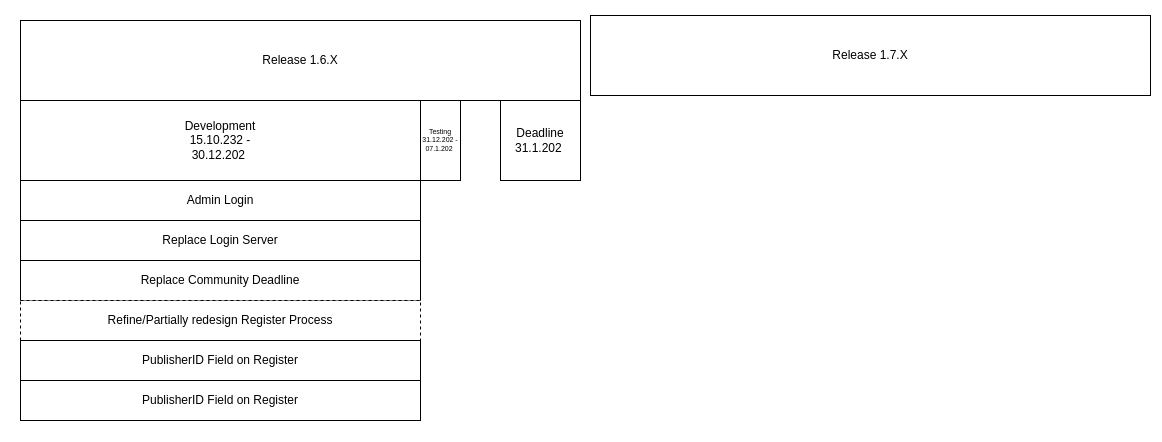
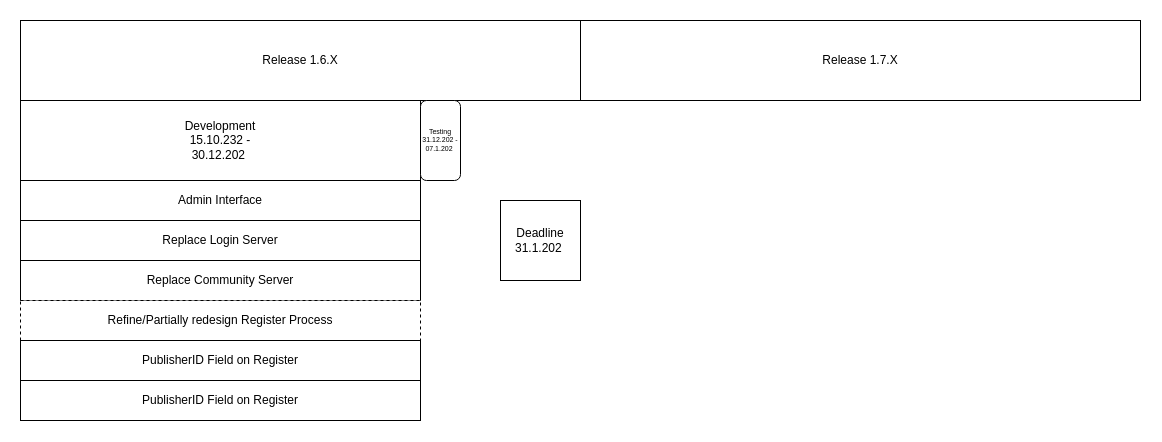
(871, 56) -> (861, 61)
(441, 141) -> (441, 141)
(541, 141) -> (541, 241)
(221, 201) -> (221, 201)
(221, 281) -> (221, 281)
